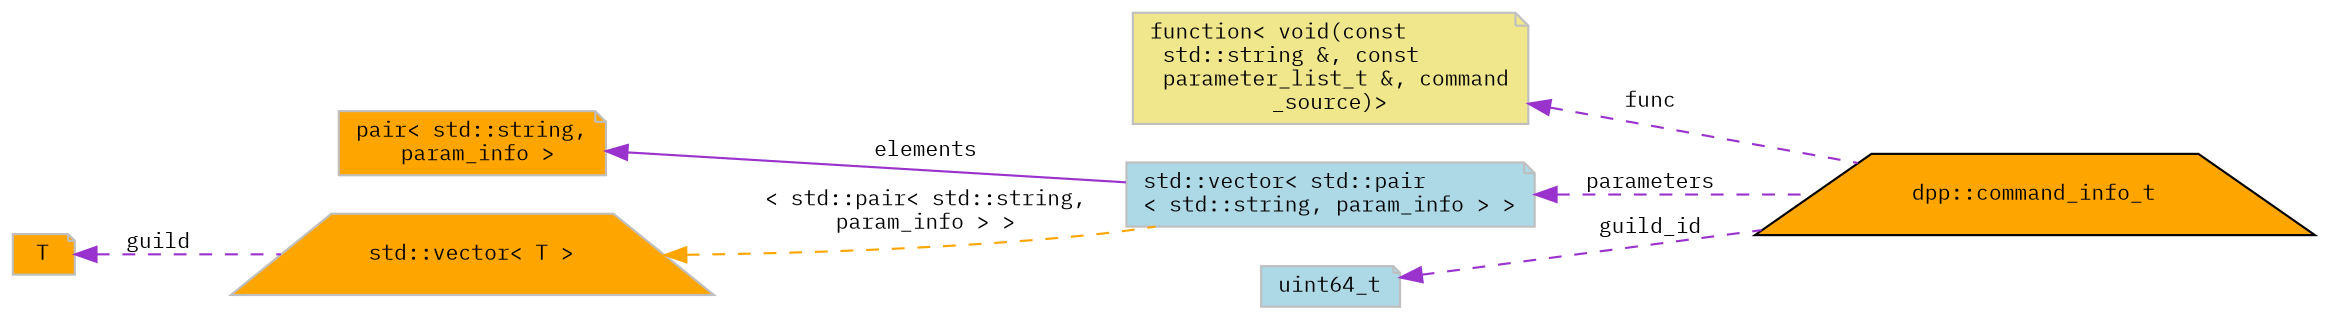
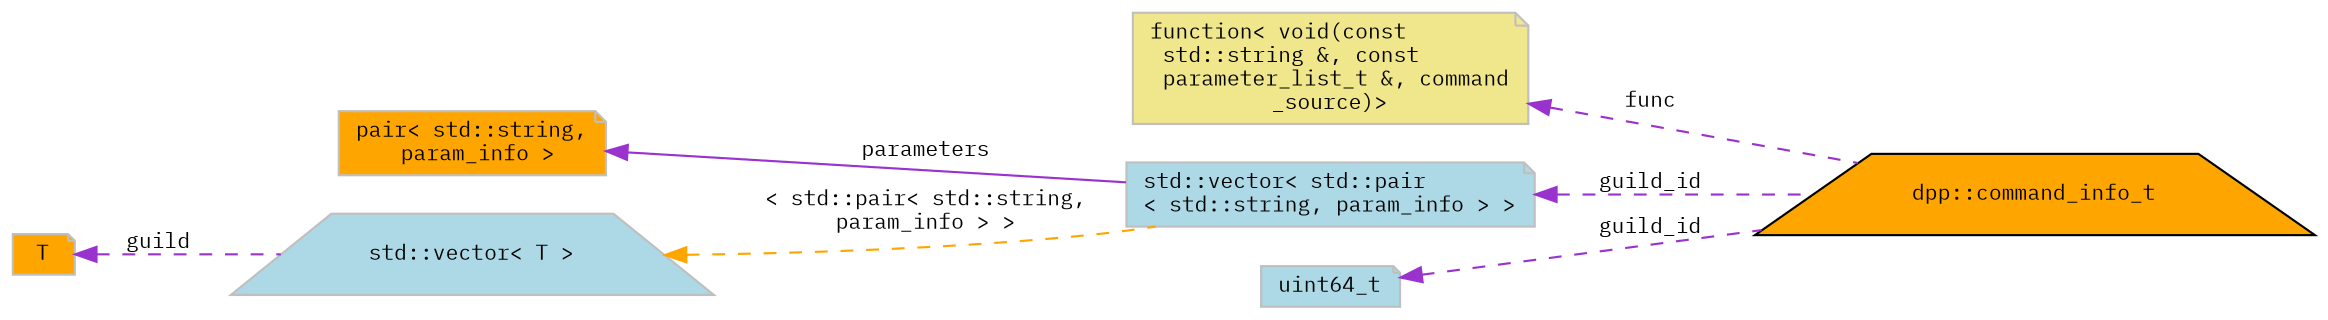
(920, 151) -> (920, 151)
(1645, 183) -> (1645, 183)
(472, 254) -> (472, 254)
